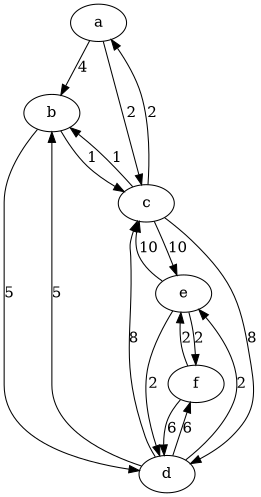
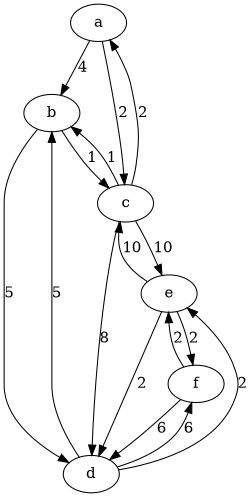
(129, 346) -> none
